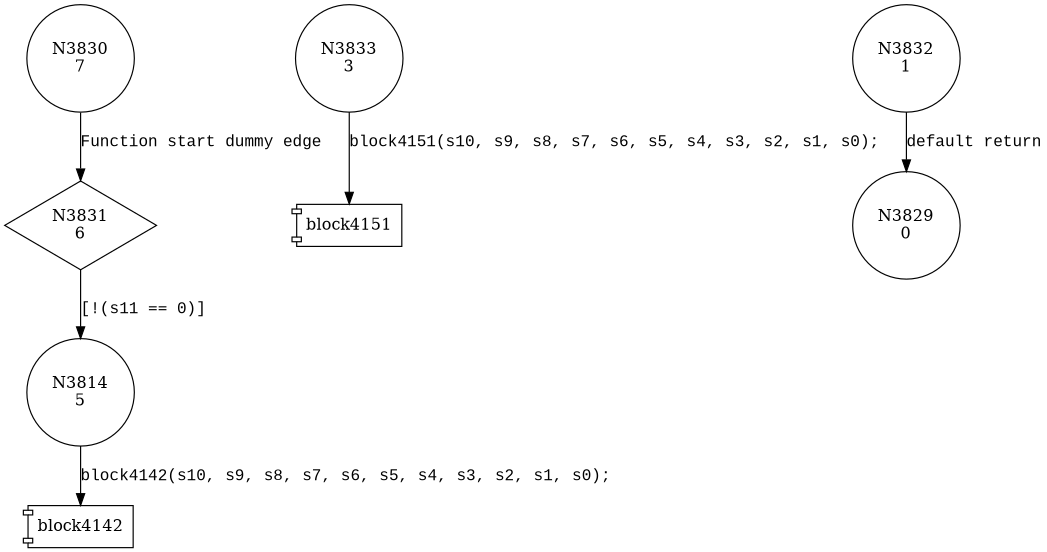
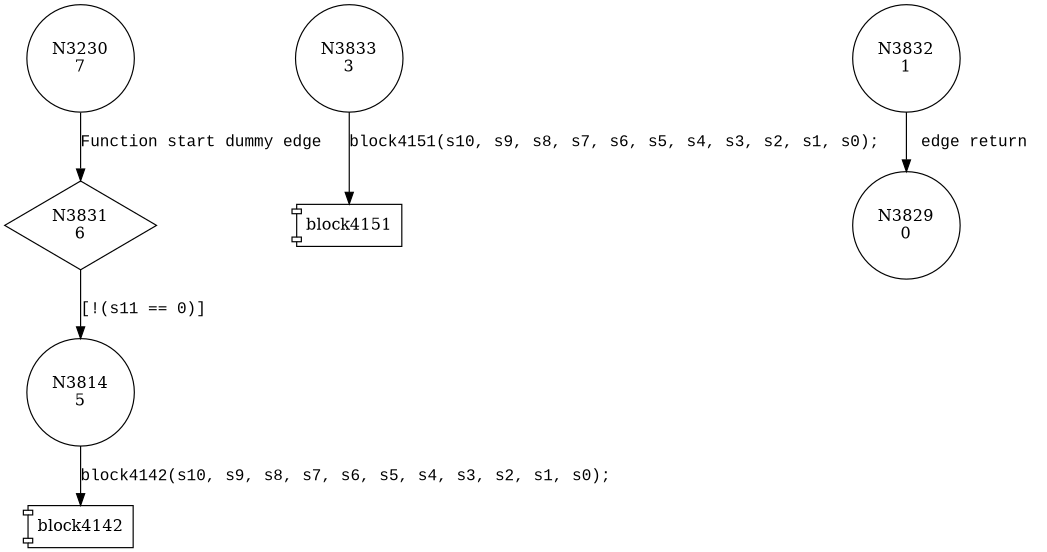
(81, 58) -> (81, 58)
(974, 142) -> (974, 142)
